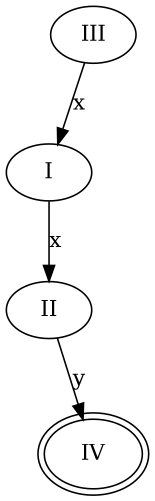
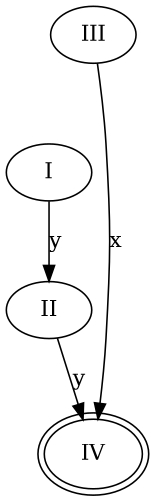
(74, 96) -> (110, 233)
(56, 241) -> (56, 241)
